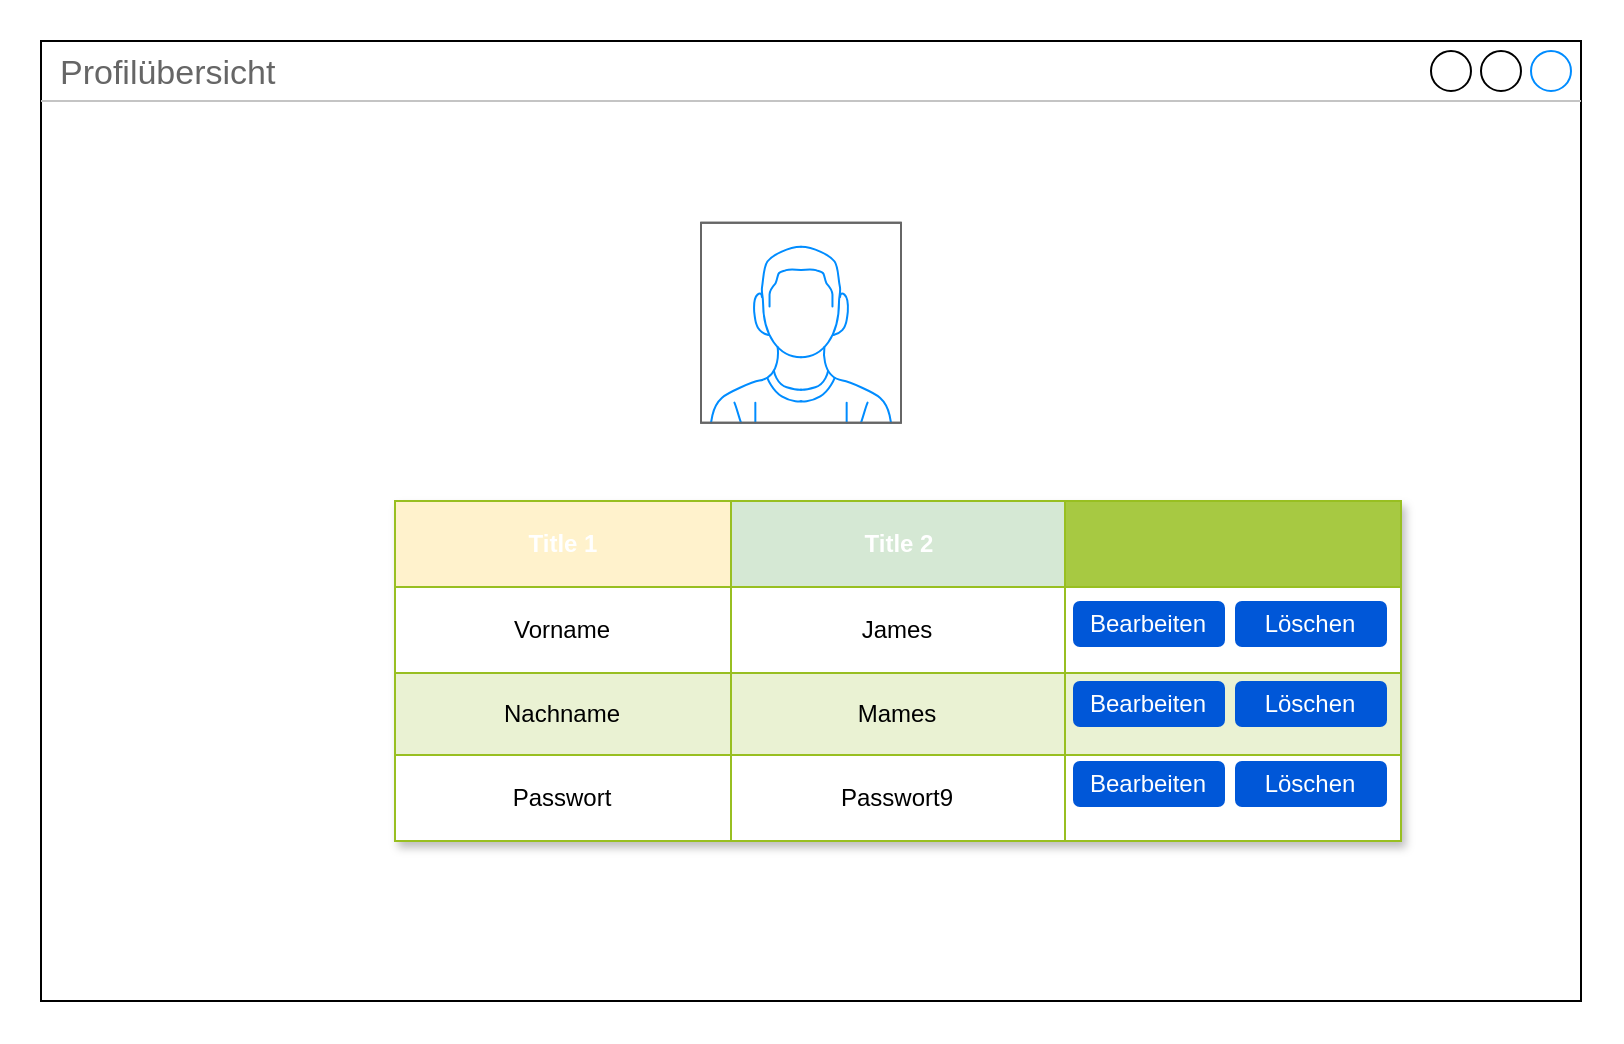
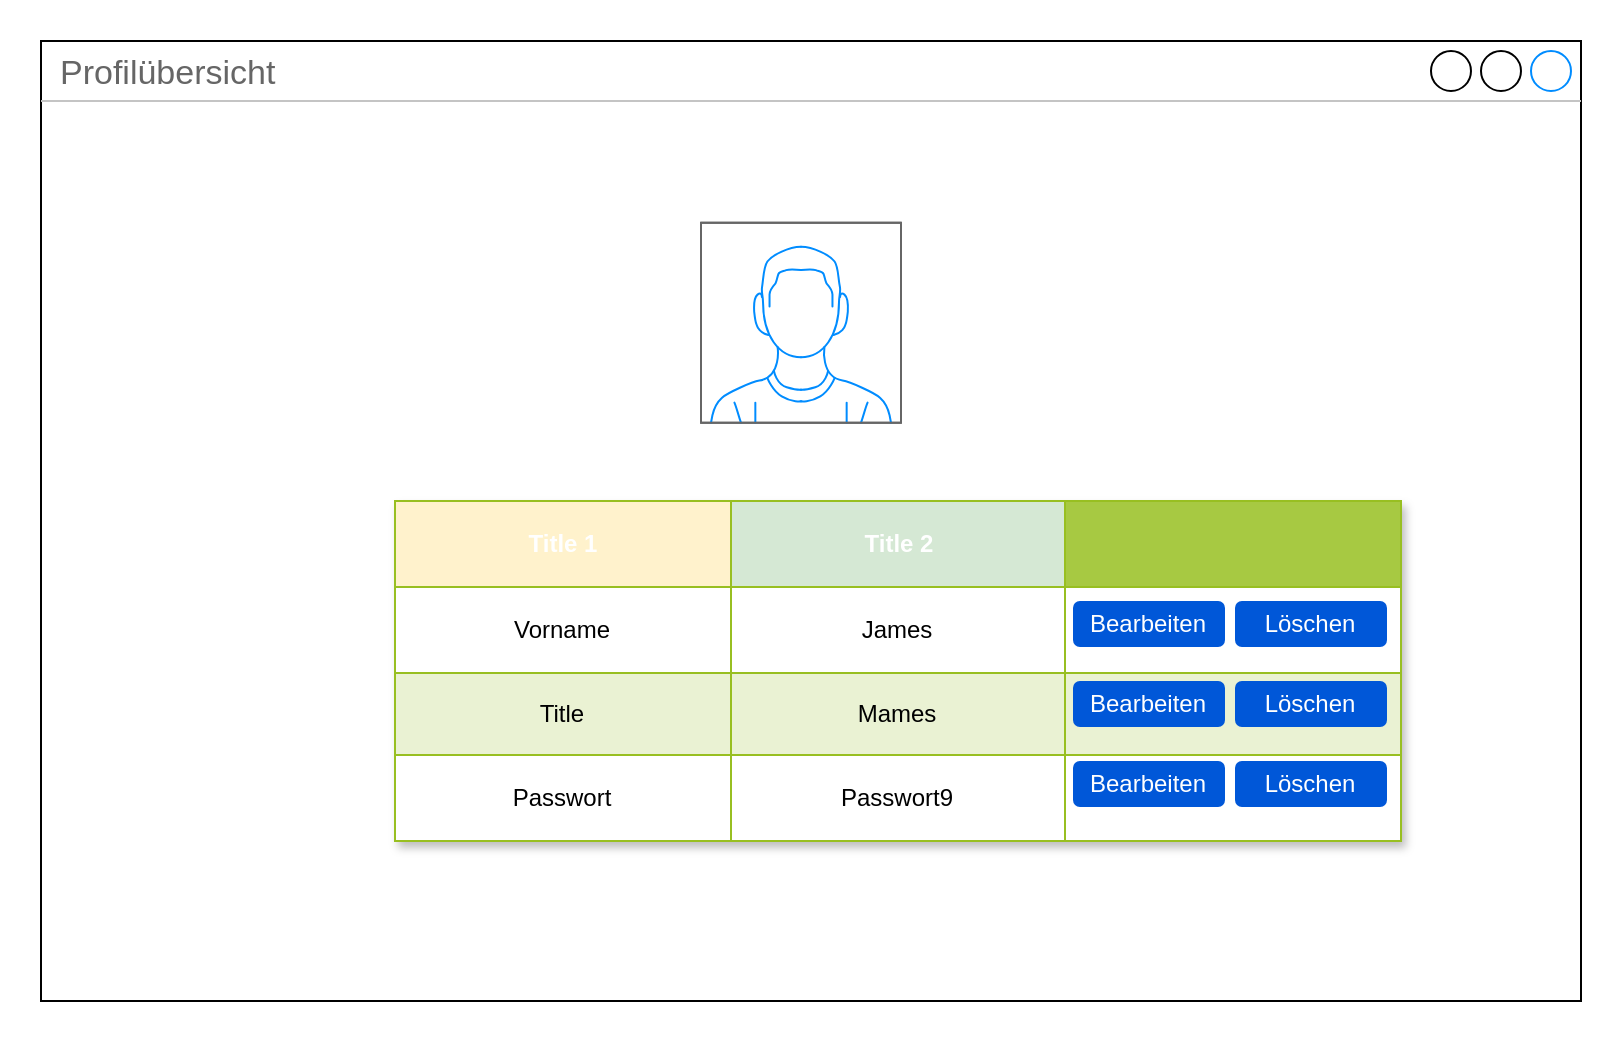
(563, 715) -> (563, 715)
